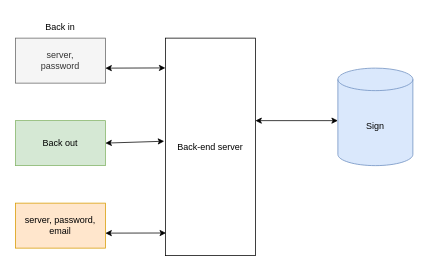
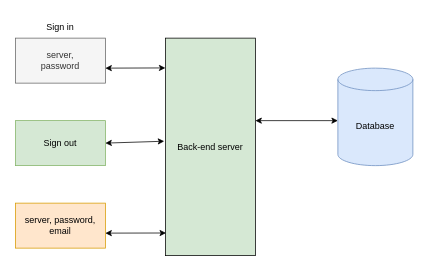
(60, 27) -> (60, 27)
(375, 126) -> (375, 126)
(60, 143) -> (60, 143)
(210, 147) -> (210, 147)
